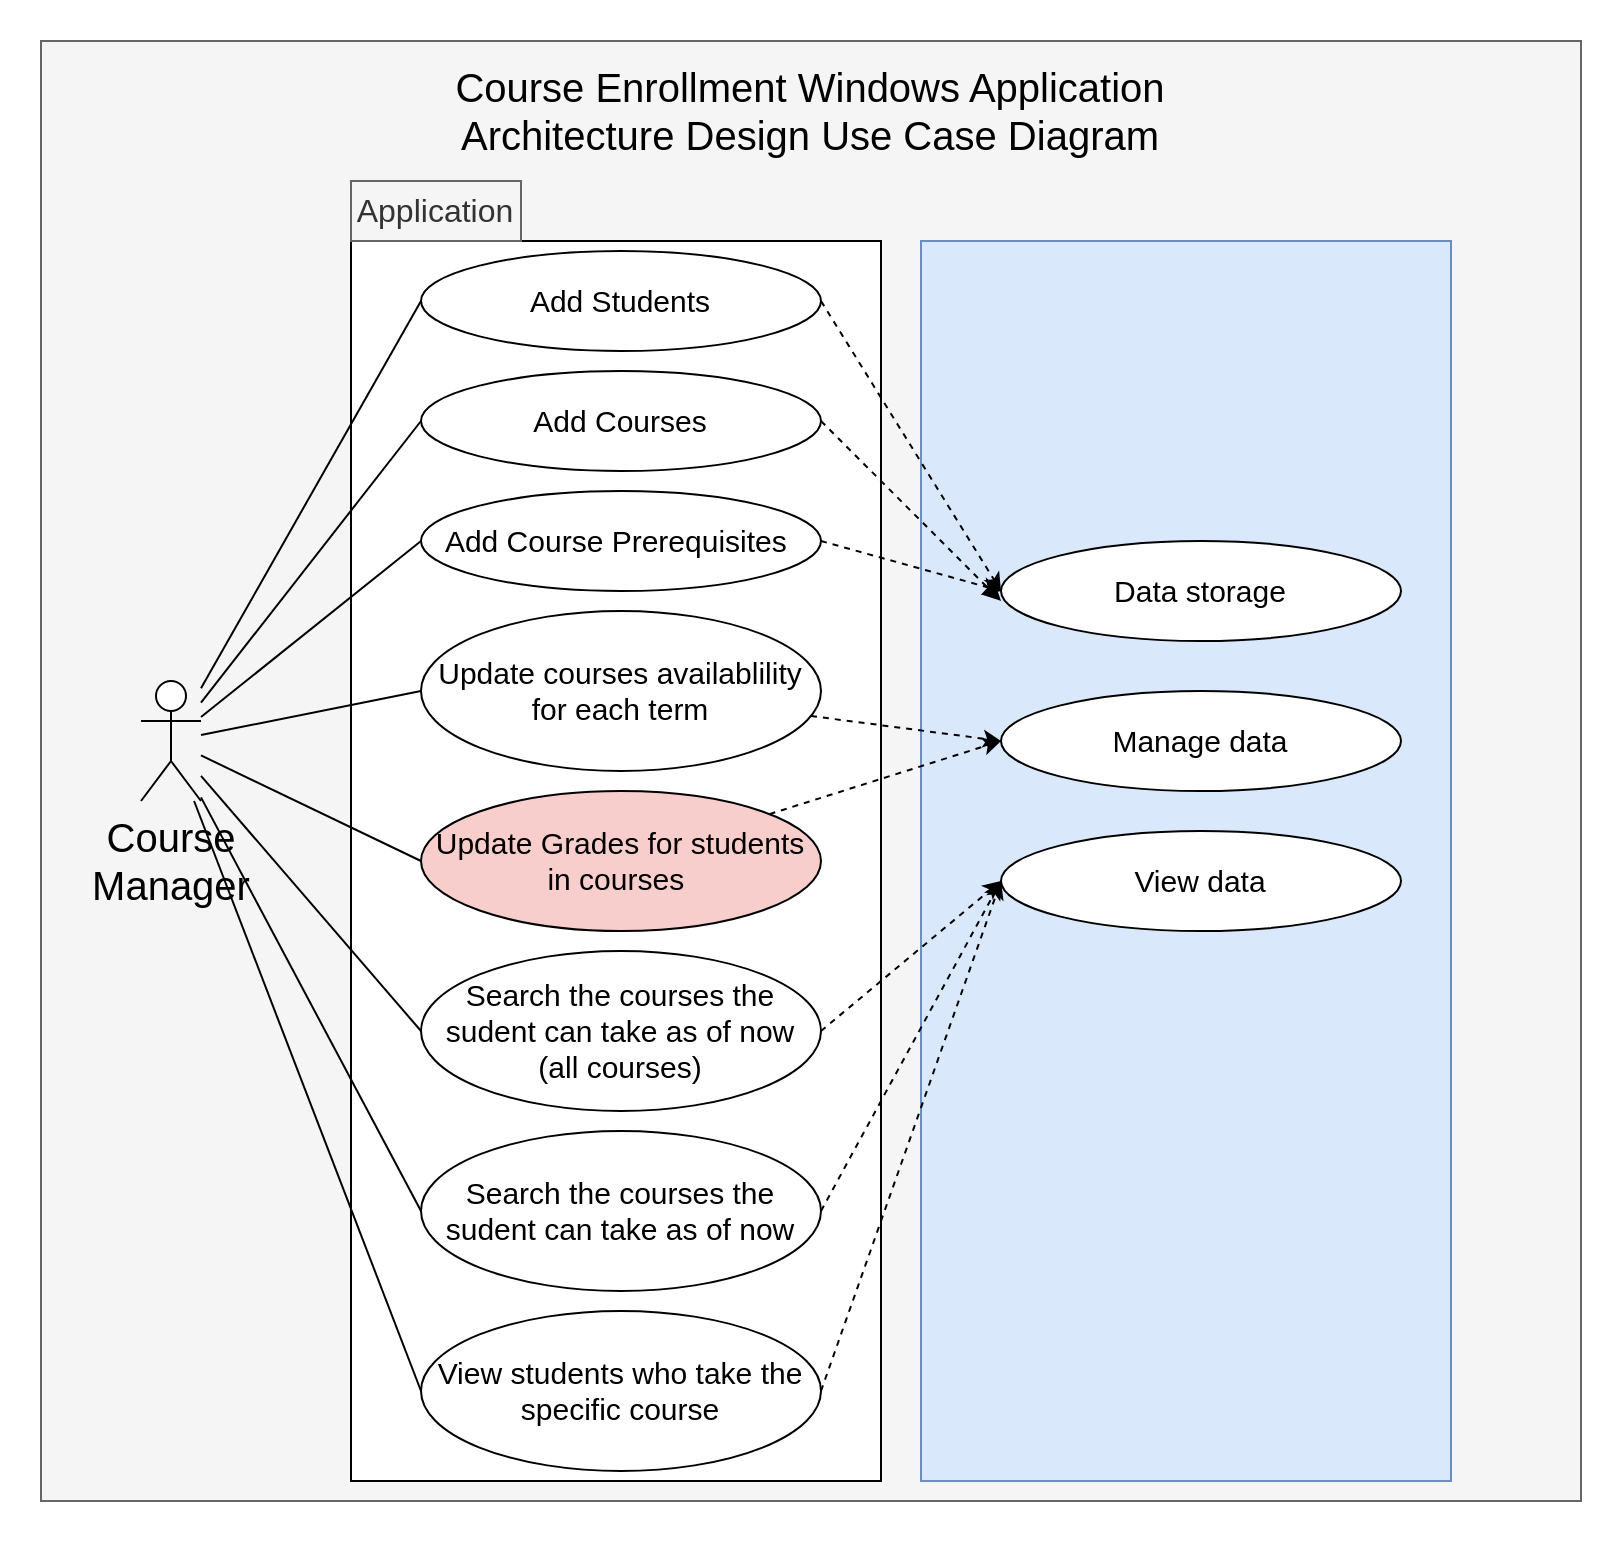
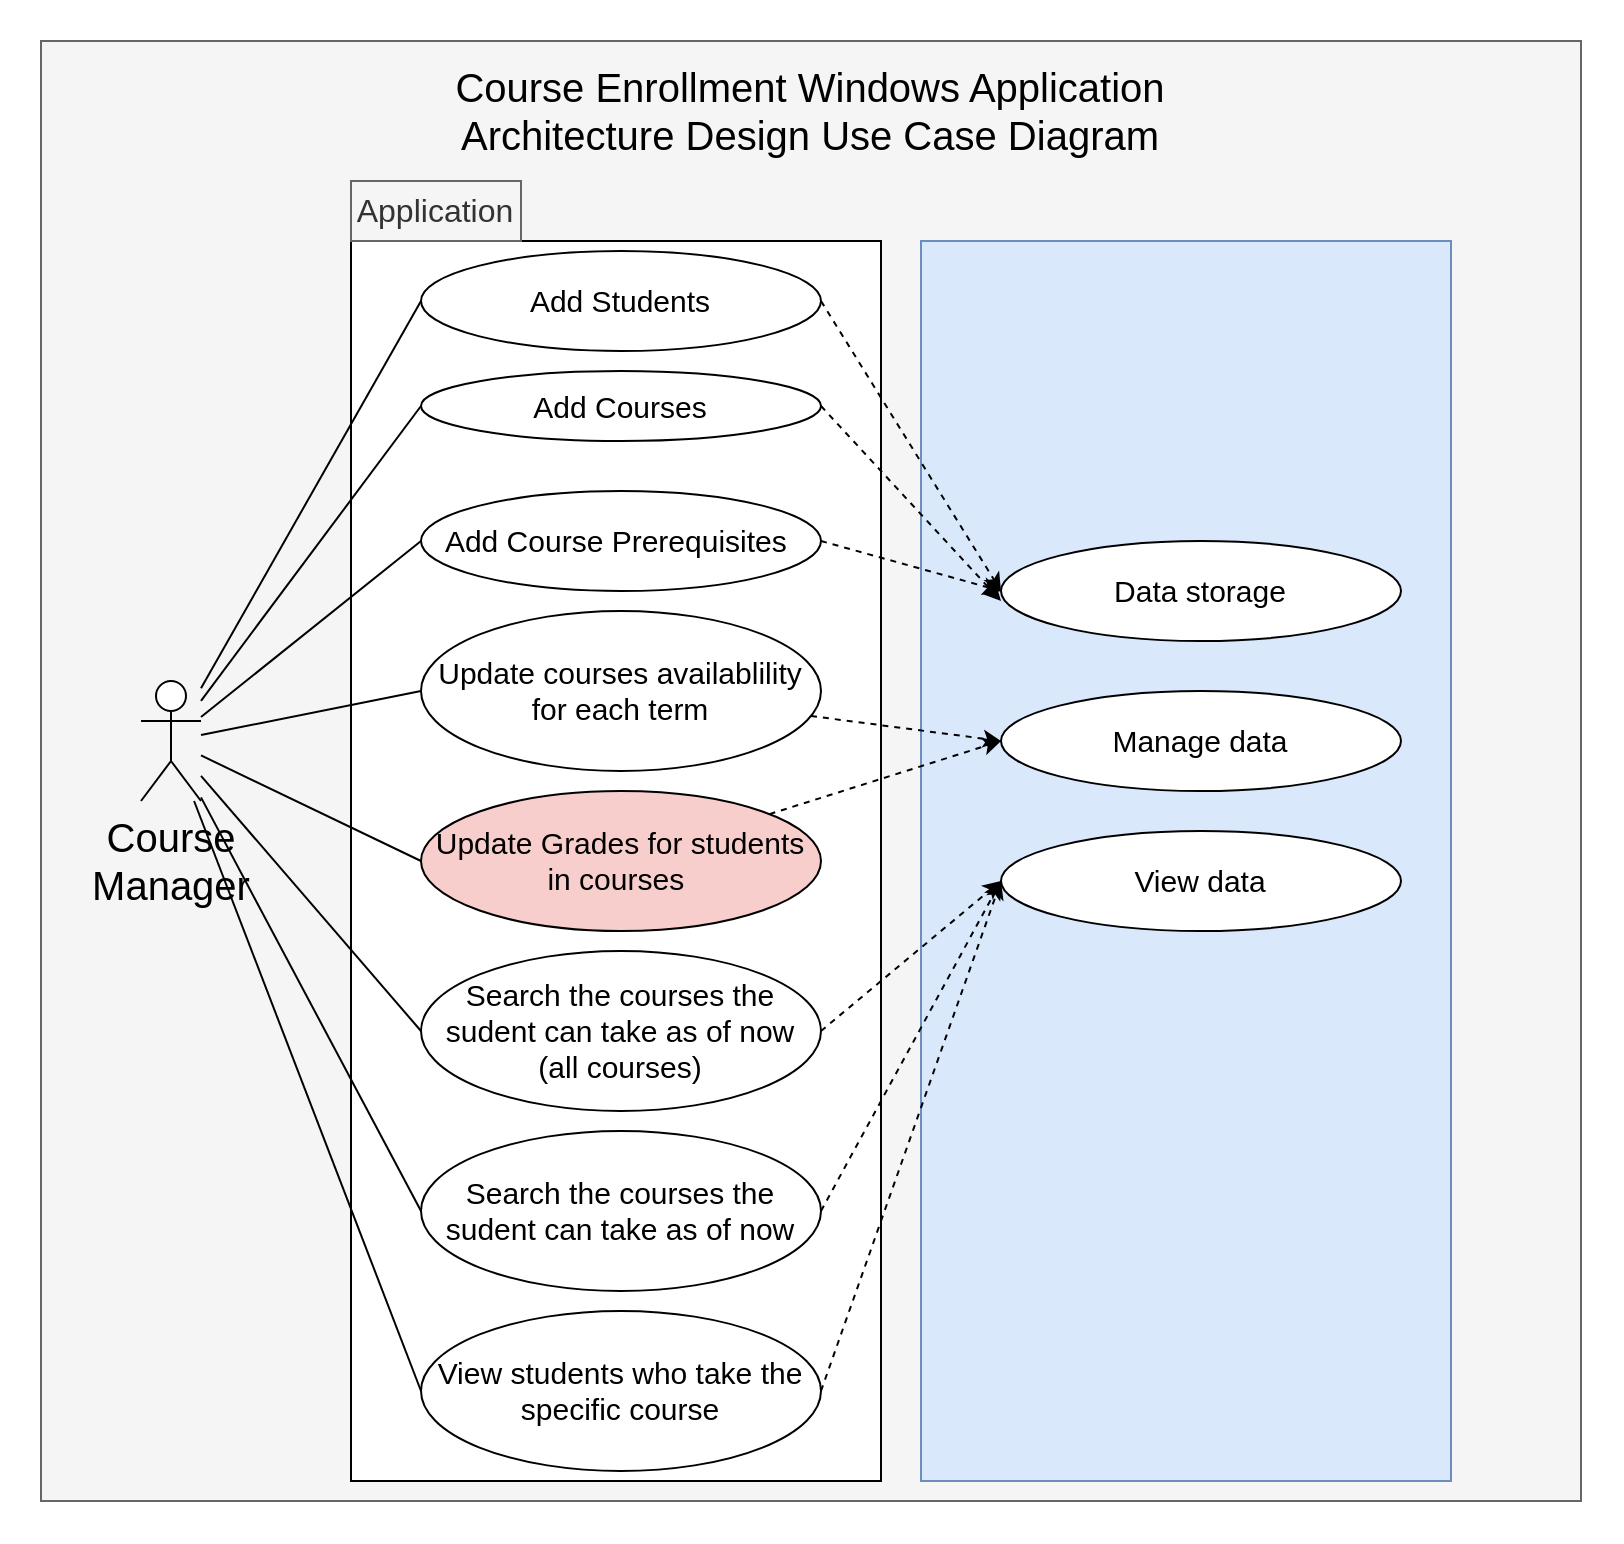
(621, 421) -> (621, 406)
